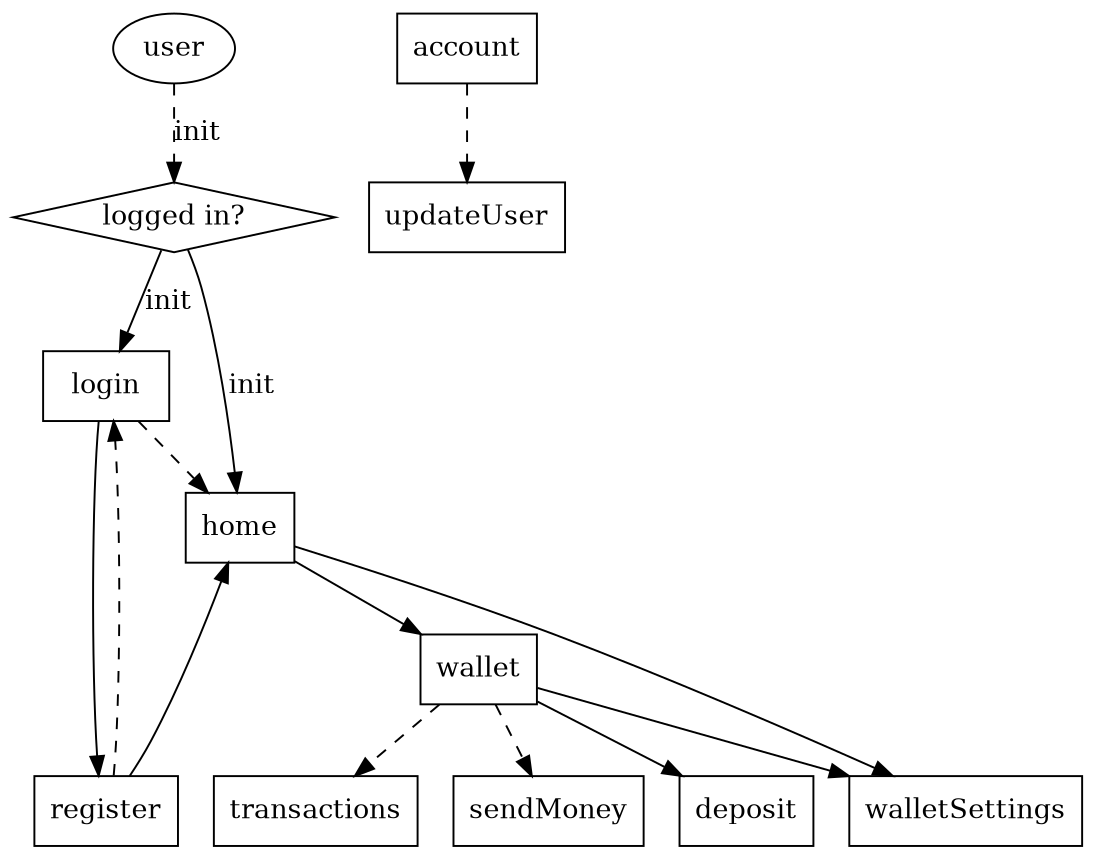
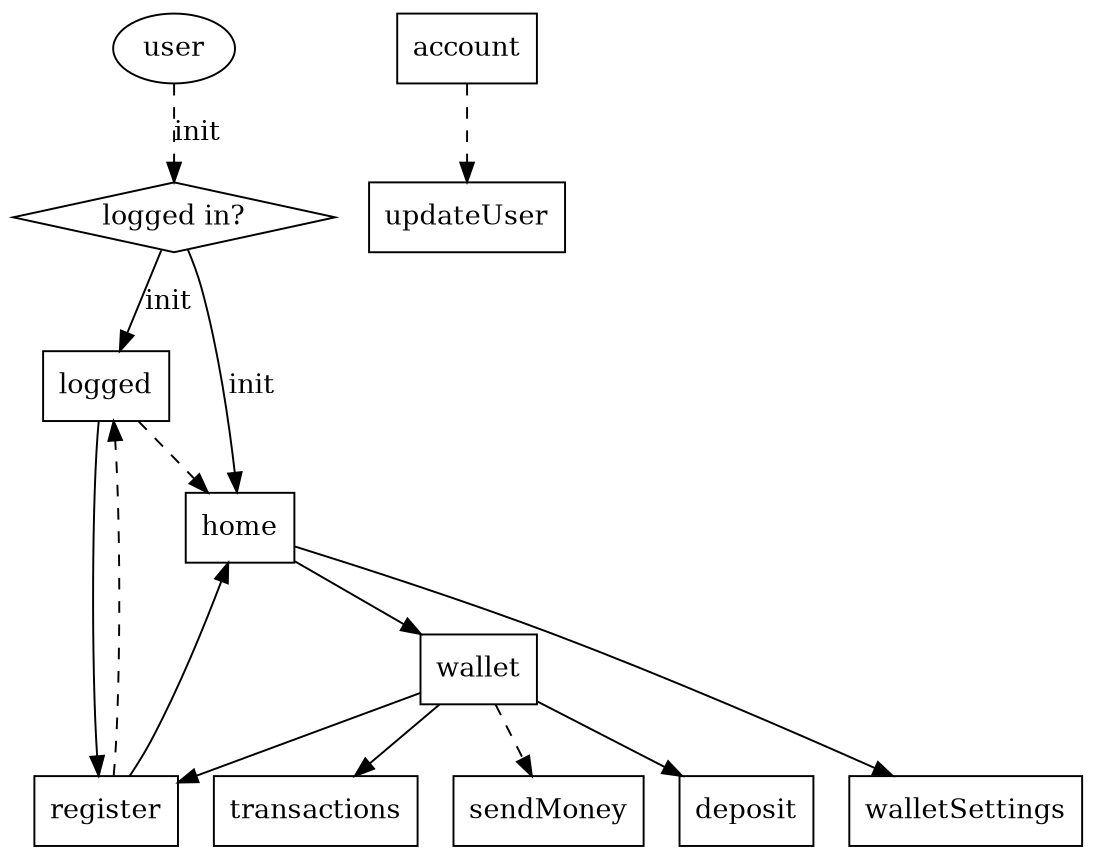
(106, 386) -> (106, 386)
(684, 729) -> (309, 734)
(405, 734) -> (405, 734)
